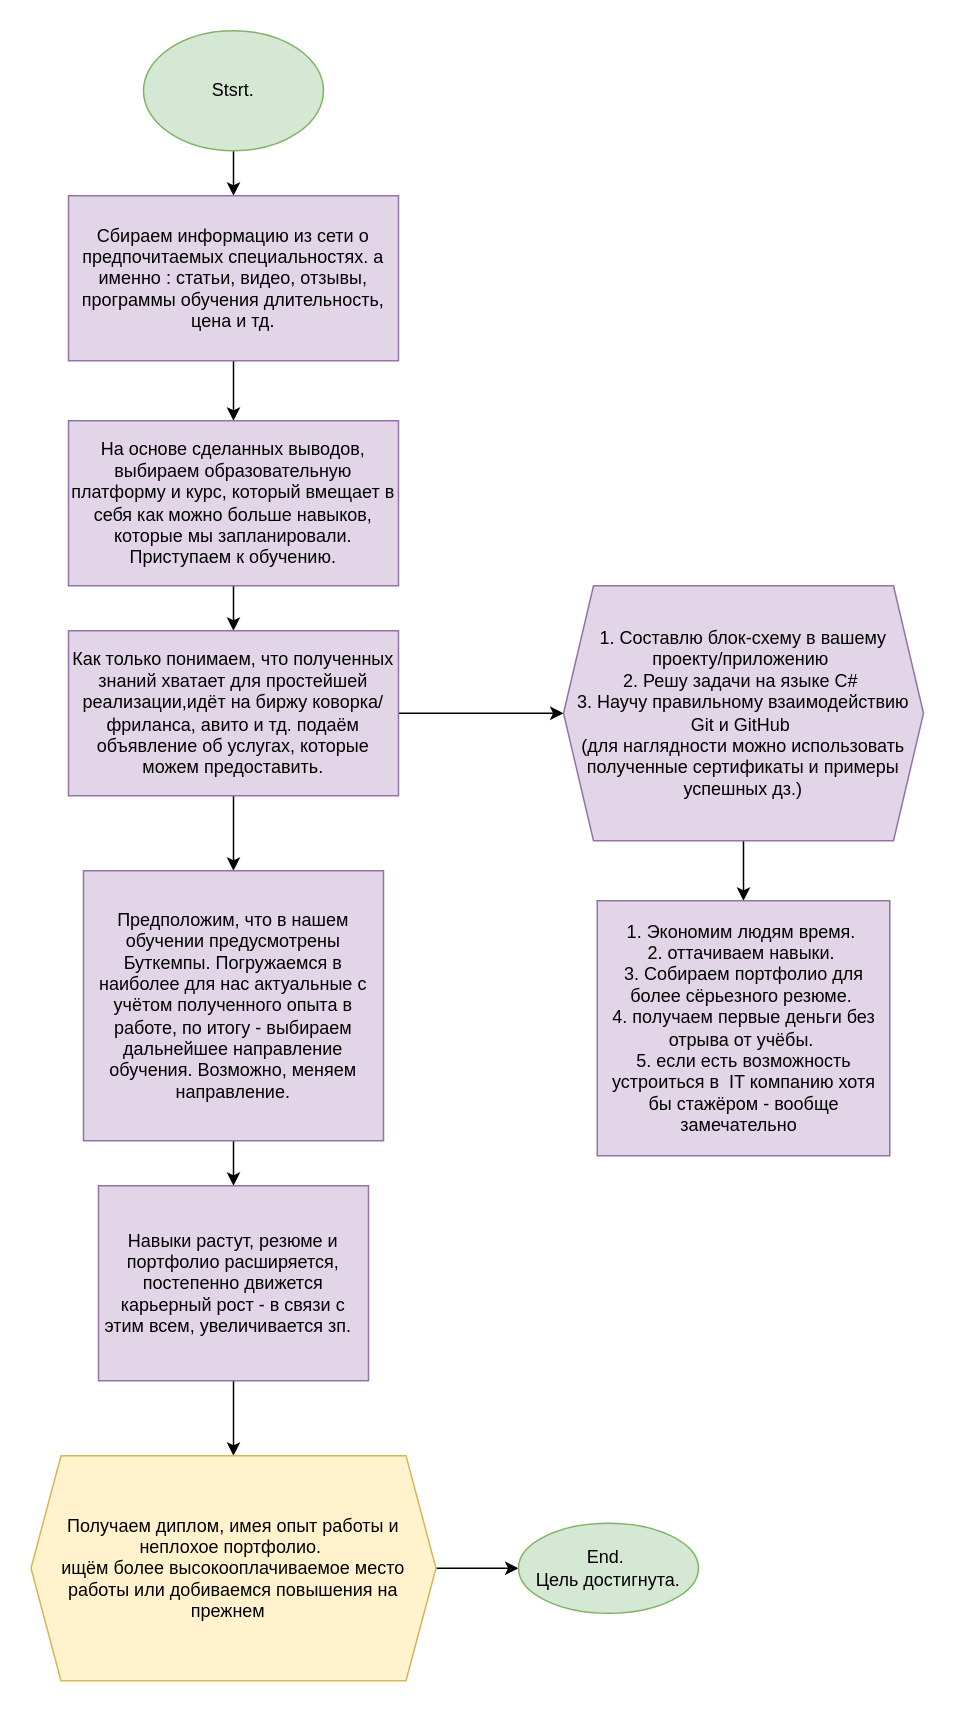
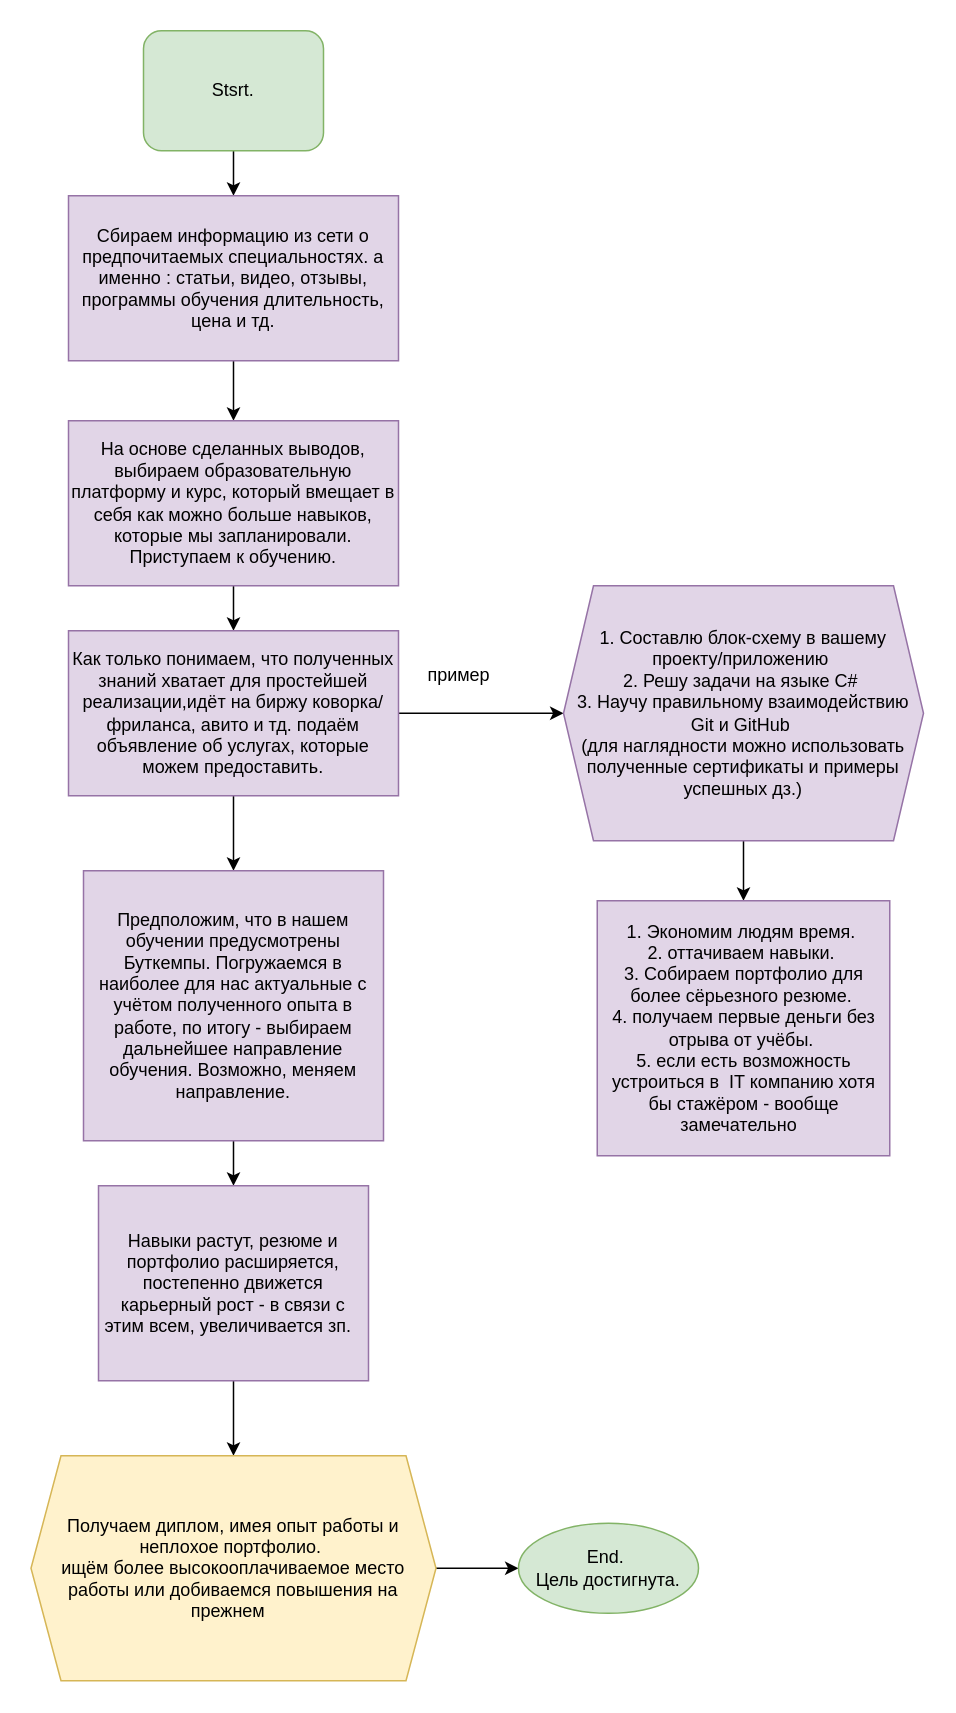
(233, 91) -> (233, 91)
none -> (458, 676)
